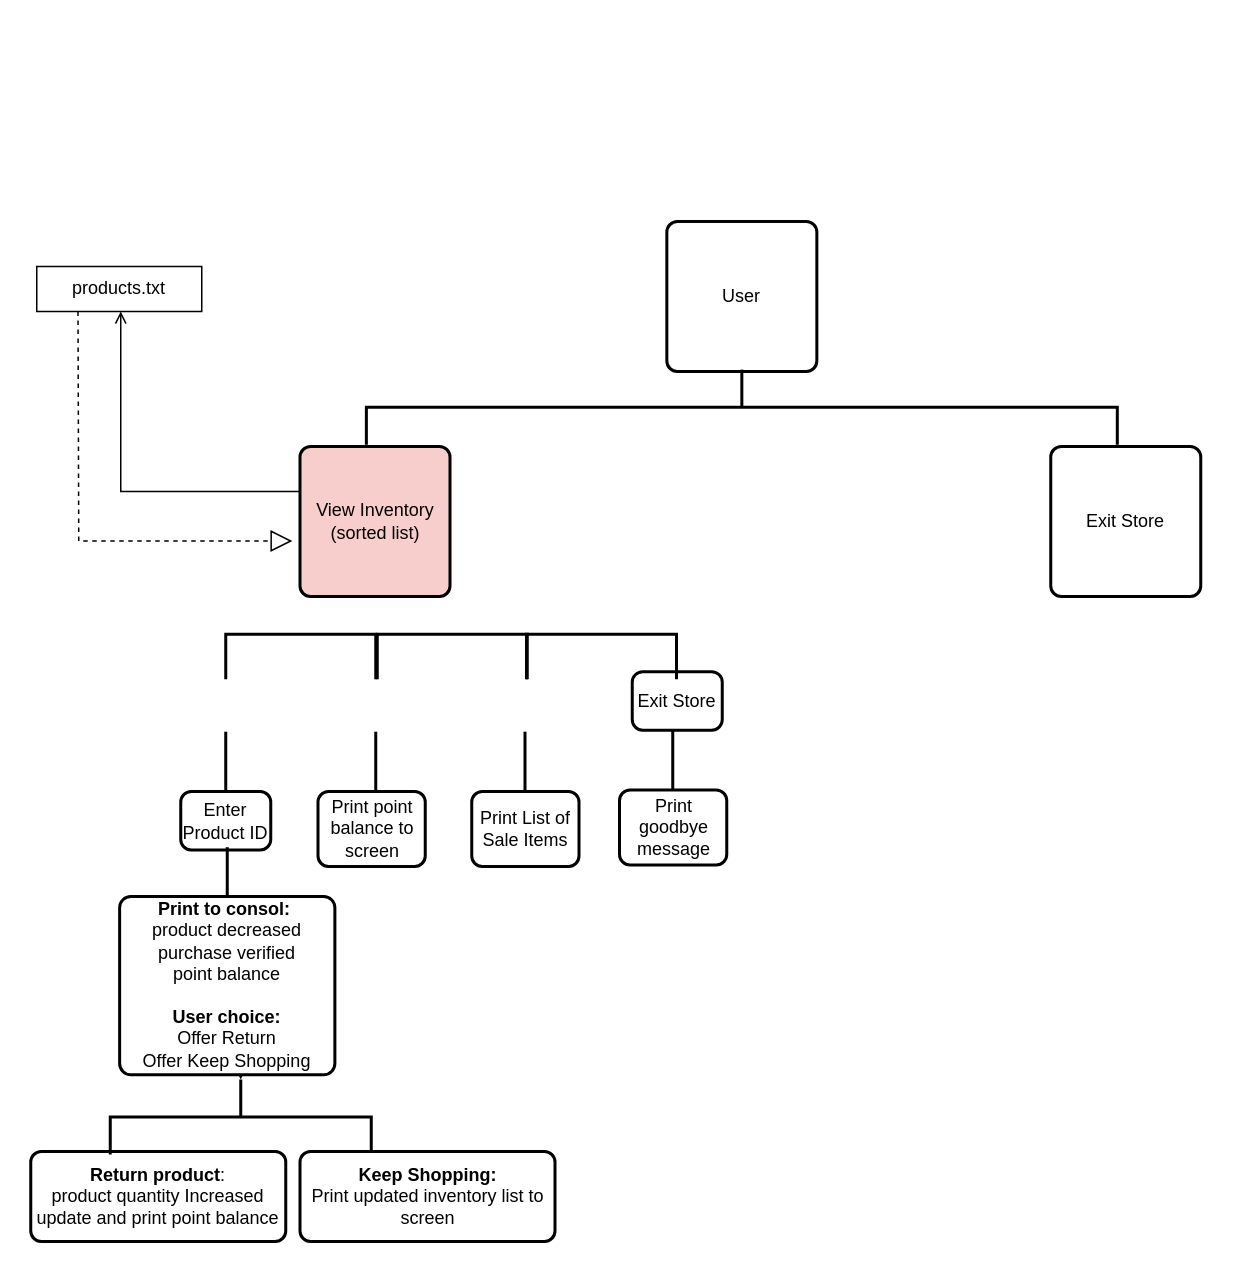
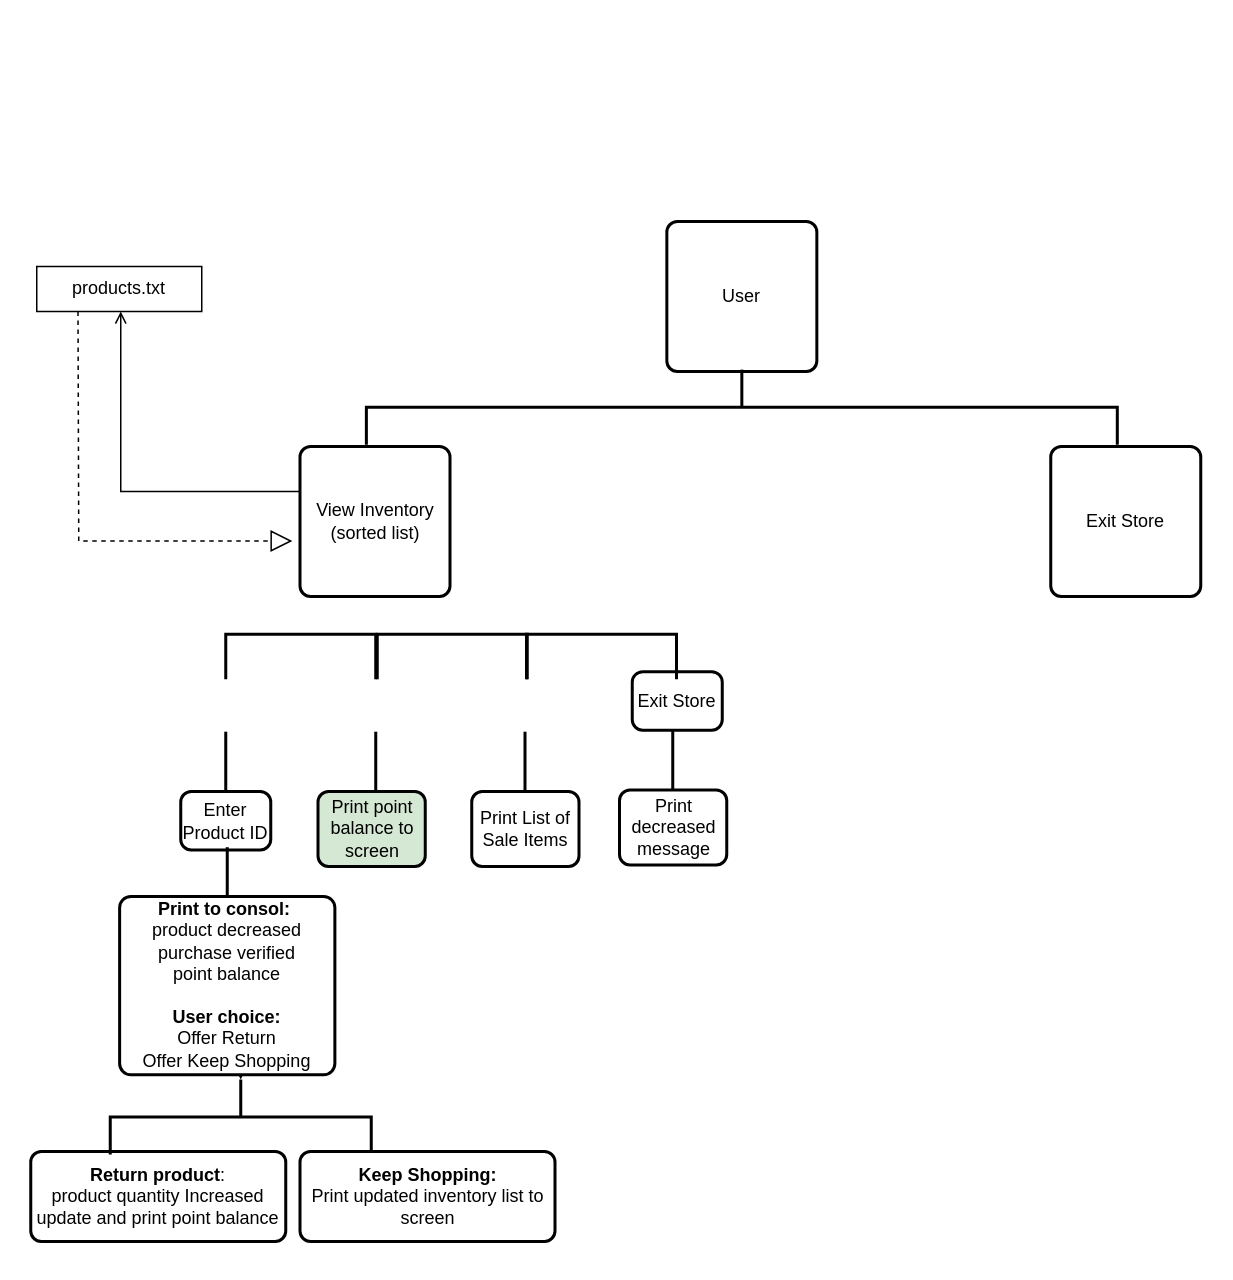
(375, 521) -> (375, 521)
(674, 827) -> (674, 827)
(372, 829) -> (372, 829)
